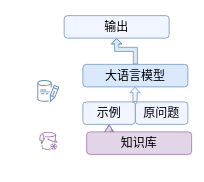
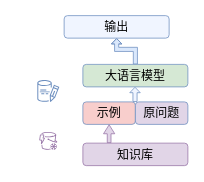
(135, 75) -> (135, 75)
(109, 113) -> (109, 113)
(162, 113) -> (162, 113)
(139, 143) -> (135, 154)
